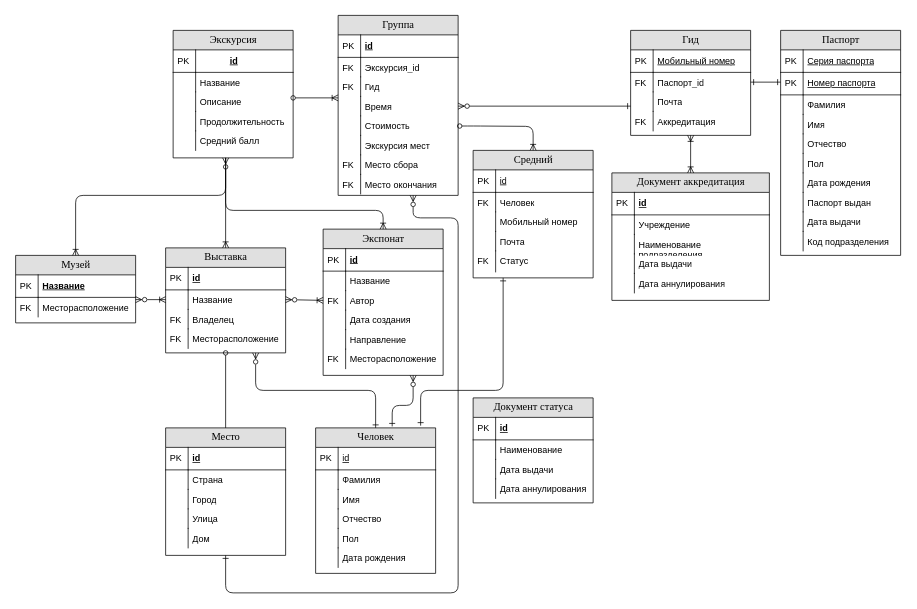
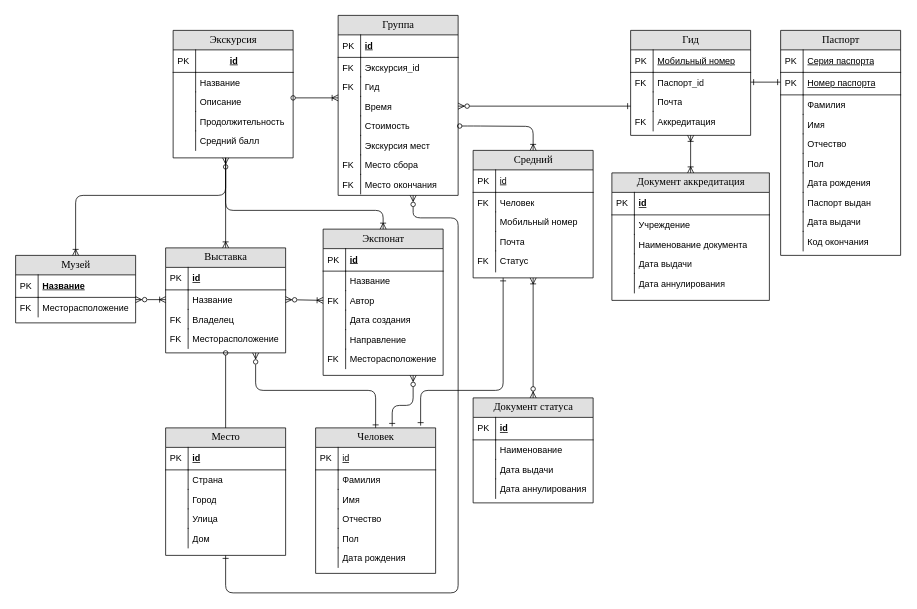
(849, 242) -> (839, 242)
(702, 250) -> (693, 245)
none -> (533, 338)
